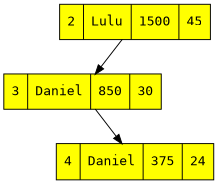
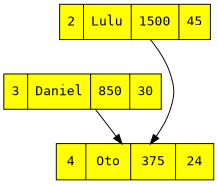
(112, 53) -> (173, 87)
(112, 161) -> (108, 161)
